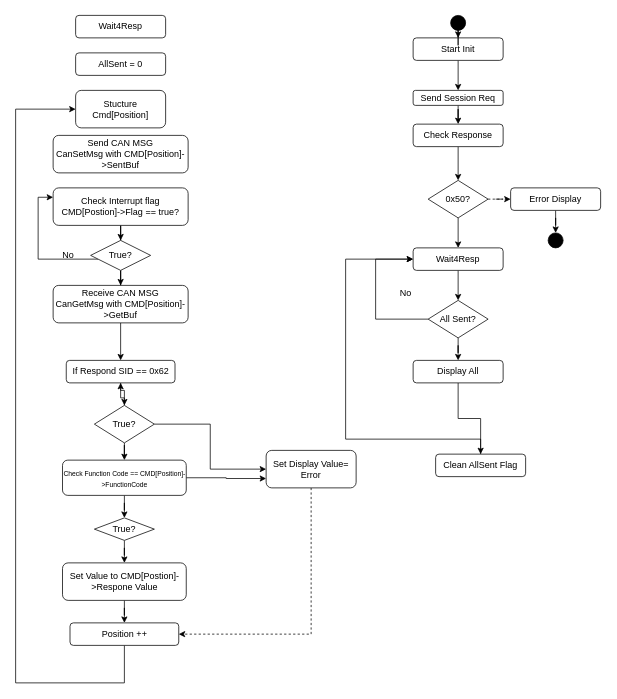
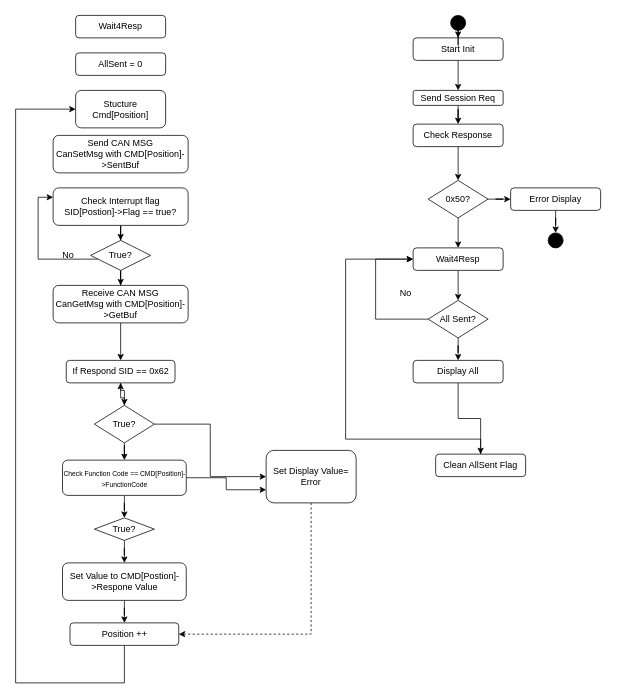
(502, 199) -> (502, 199)
(120, 207) -> (120, 207)
(311, 469) -> (311, 477)
